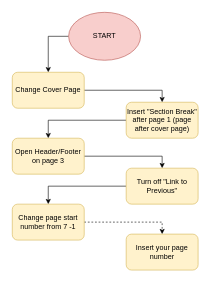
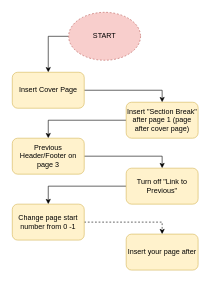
(105, 36) -> (105, 36)
(48, 90) -> (48, 90)
(48, 156) -> (48, 156)
(48, 222) -> (48, 222)
(162, 252) -> (162, 252)
